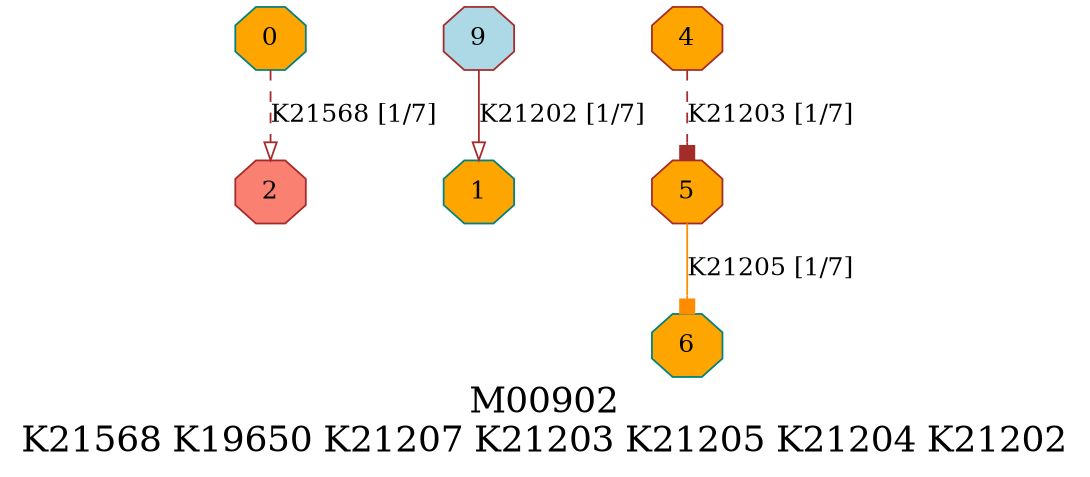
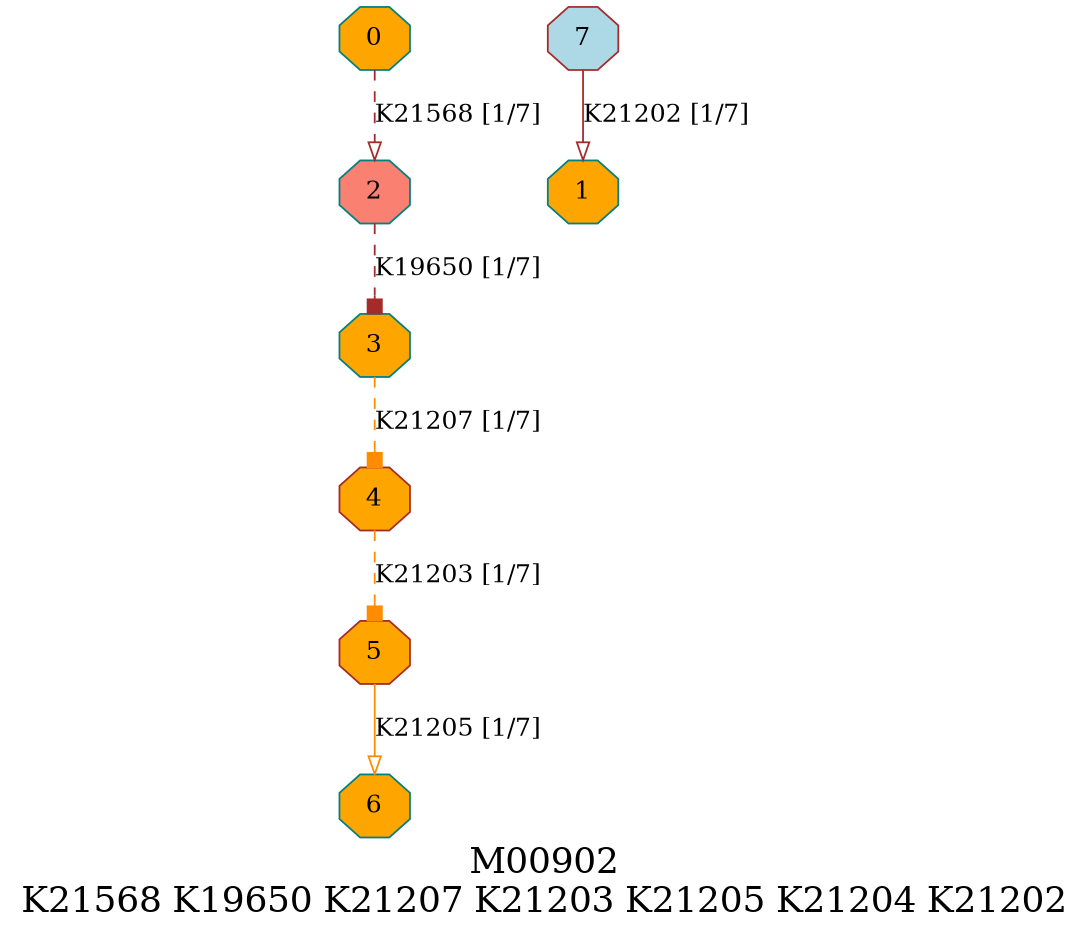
(479, 38) -> (583, 38)
(687, 106) -> (375, 567)
(271, 192) -> (375, 192)
(687, 260) -> (375, 720)
none -> (375, 345)
